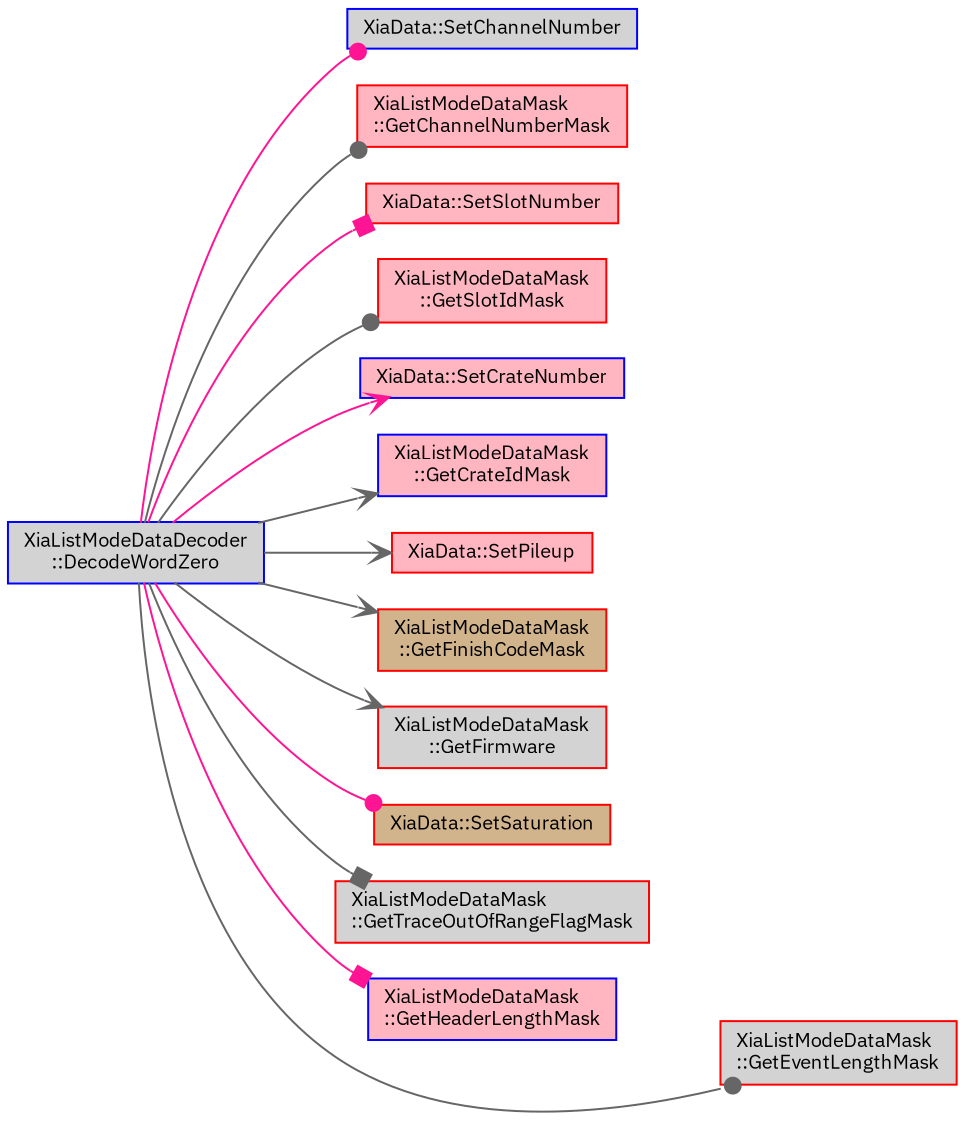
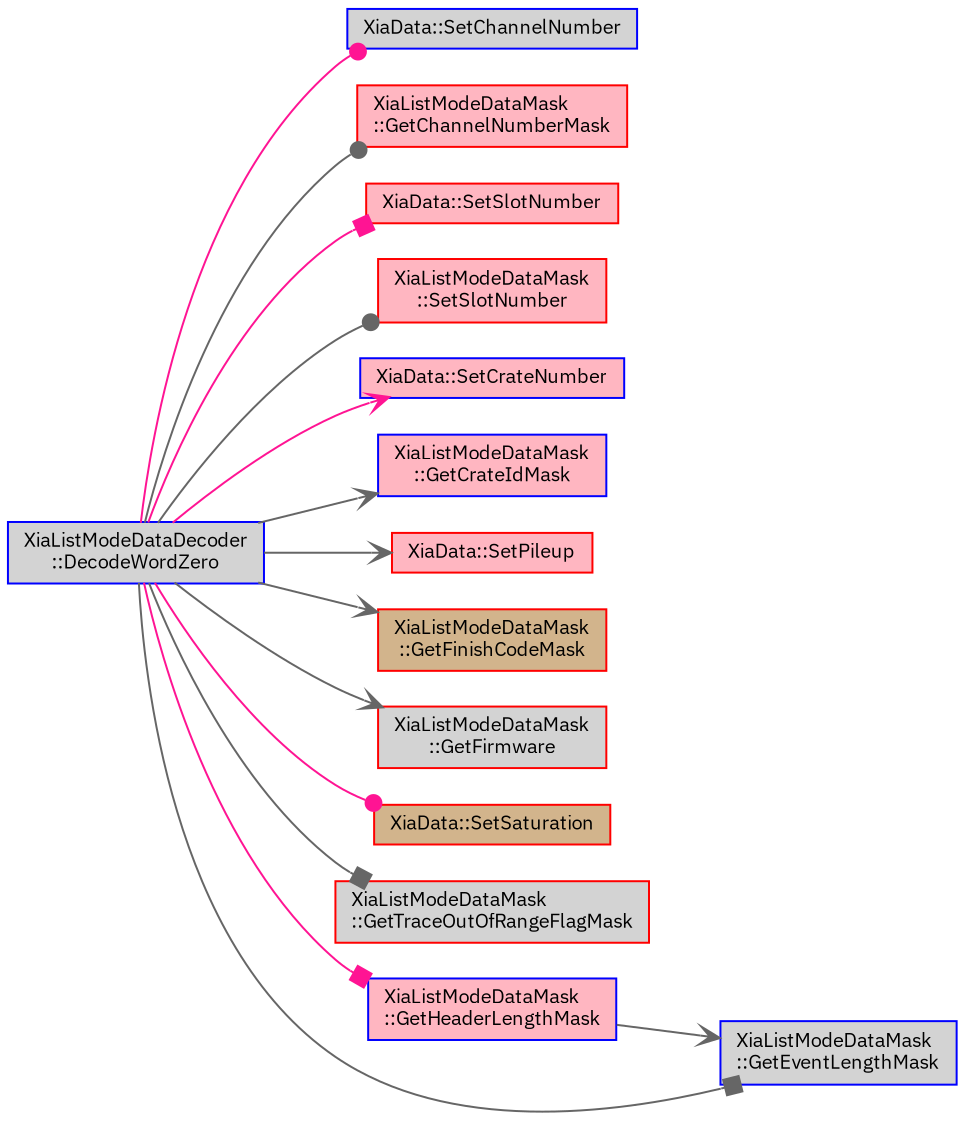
(492, 291) -> (492, 291)
(286, 1013) -> (286, 1013)
none -> (658, 1030)
(839, 1053) -> (839, 1053)
